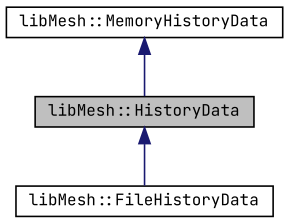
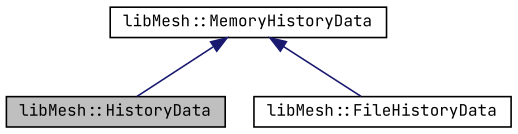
(145, 165) -> (322, 71)
